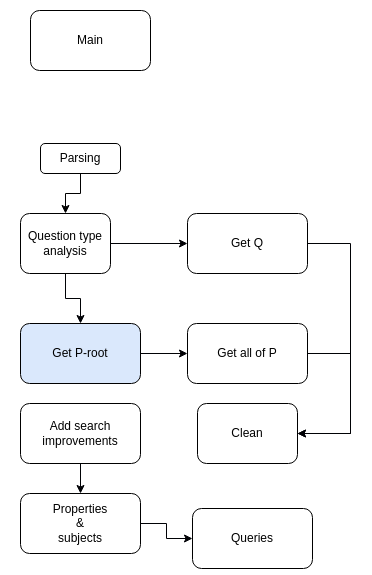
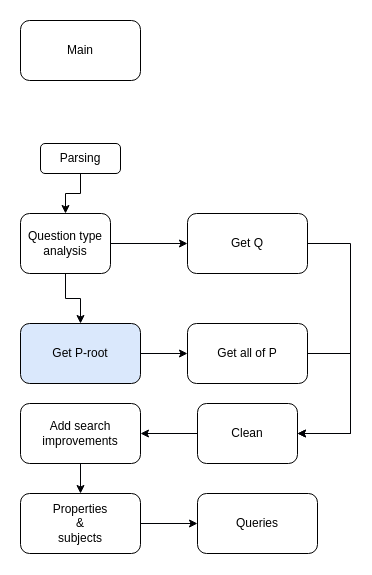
(91, 41) -> (81, 51)
none -> (172, 434)
(253, 539) -> (258, 524)
